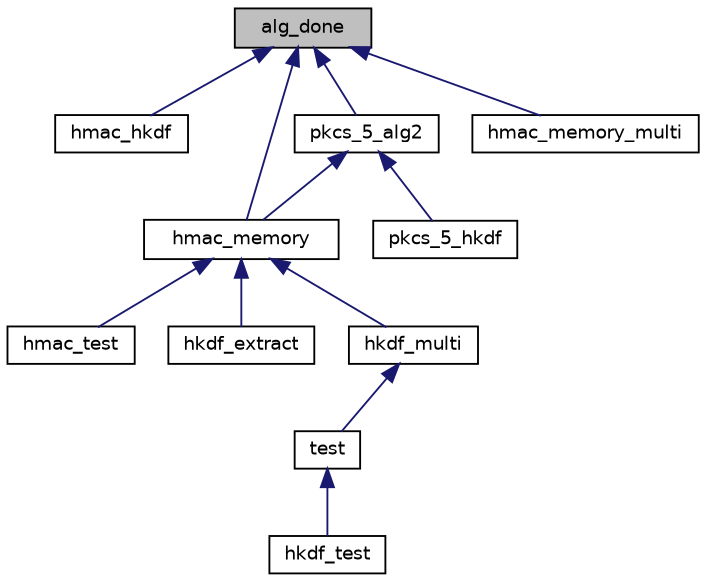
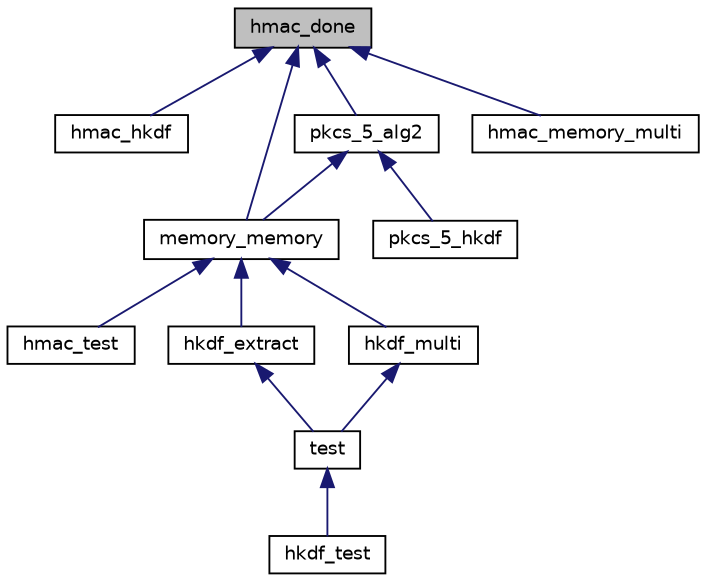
(303, 28) -> (303, 28)
(241, 239) -> (241, 239)
none -> (291, 405)
